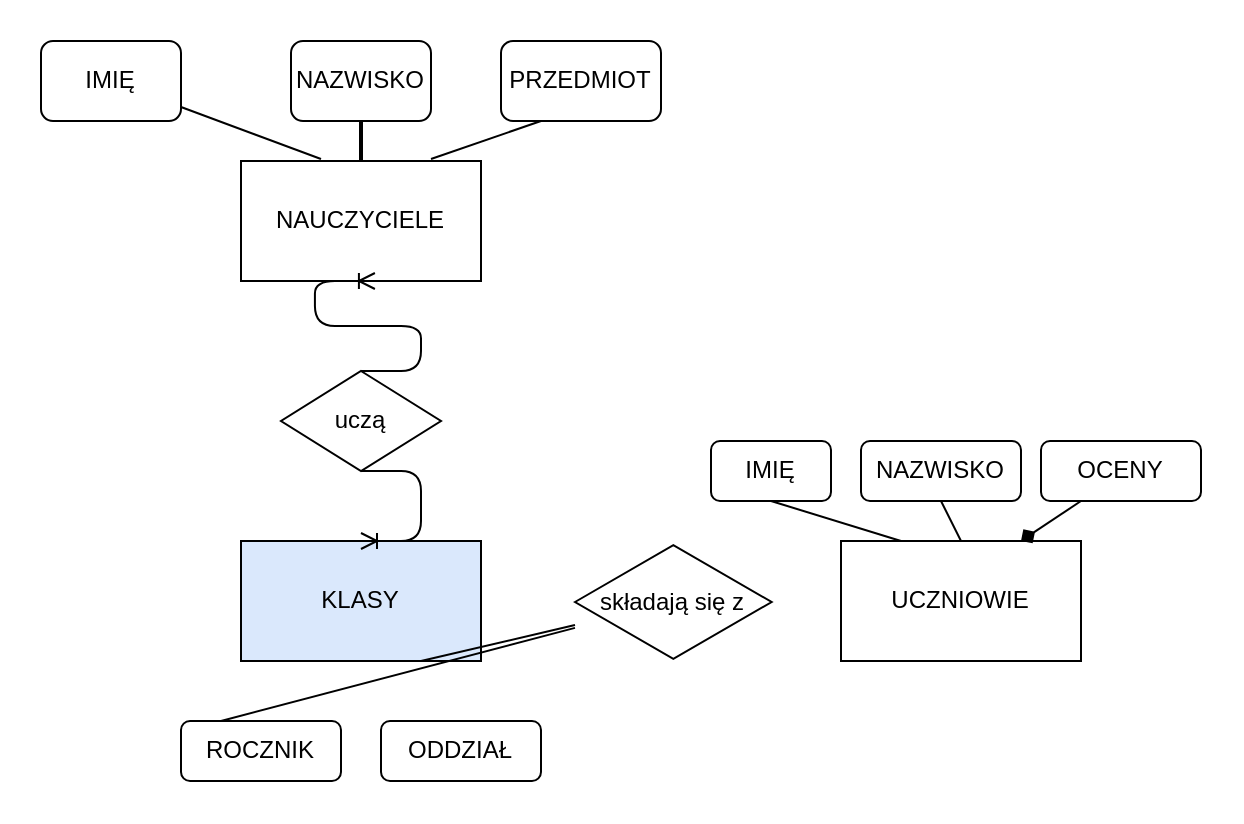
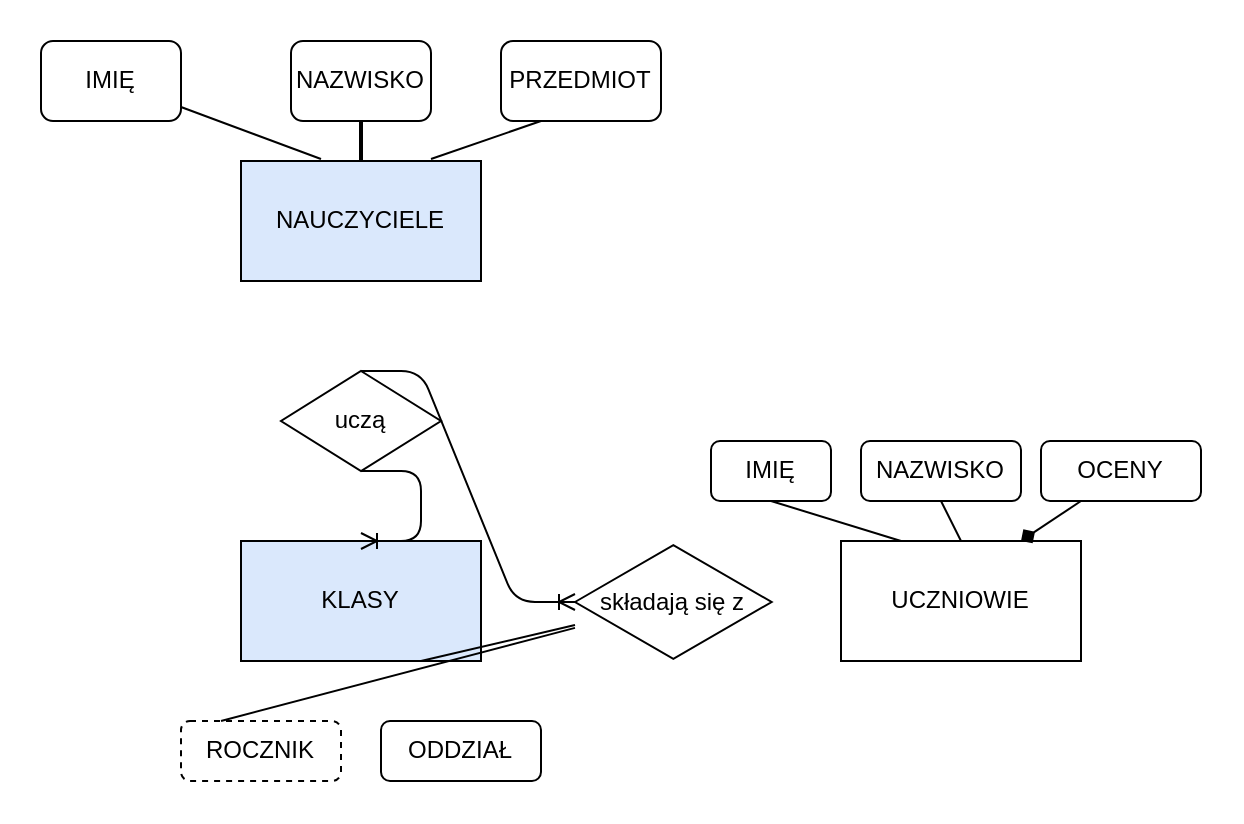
(361, 221) -> (361, 221)
(369, 326) -> (476, 506)
(261, 751) -> (261, 751)
